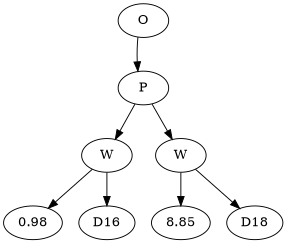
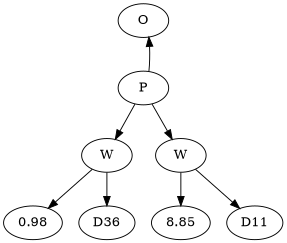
(137, 49) -> (150, 59)
(107, 223) -> (107, 223)
(255, 223) -> (255, 223)
